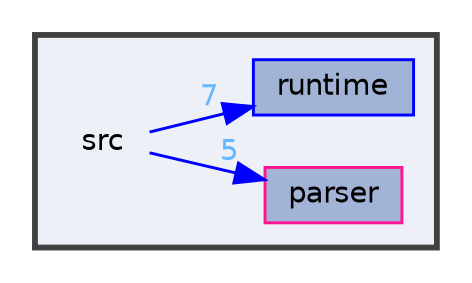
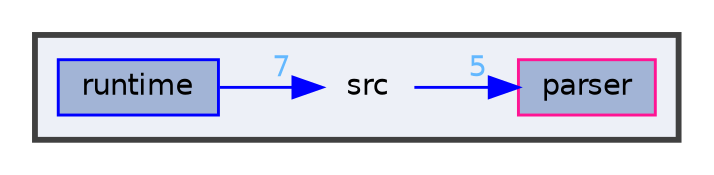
(187, 123) -> (256, 87)
